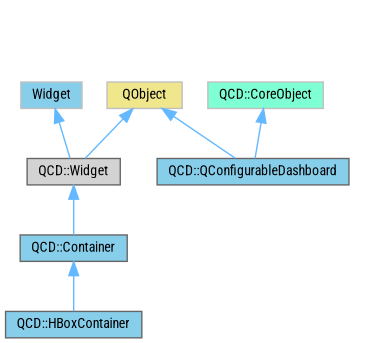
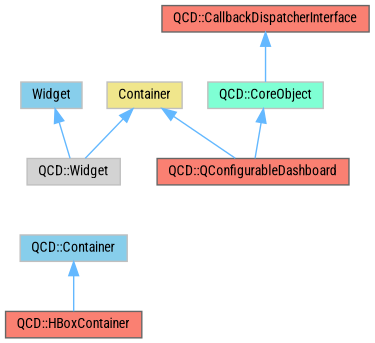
none -> (266, 19)
(145, 95) -> (145, 95)
(74, 172) -> (74, 172)
(253, 172) -> (253, 172)
(74, 217) -> none
(74, 248) -> (74, 248)
(74, 325) -> (74, 325)
